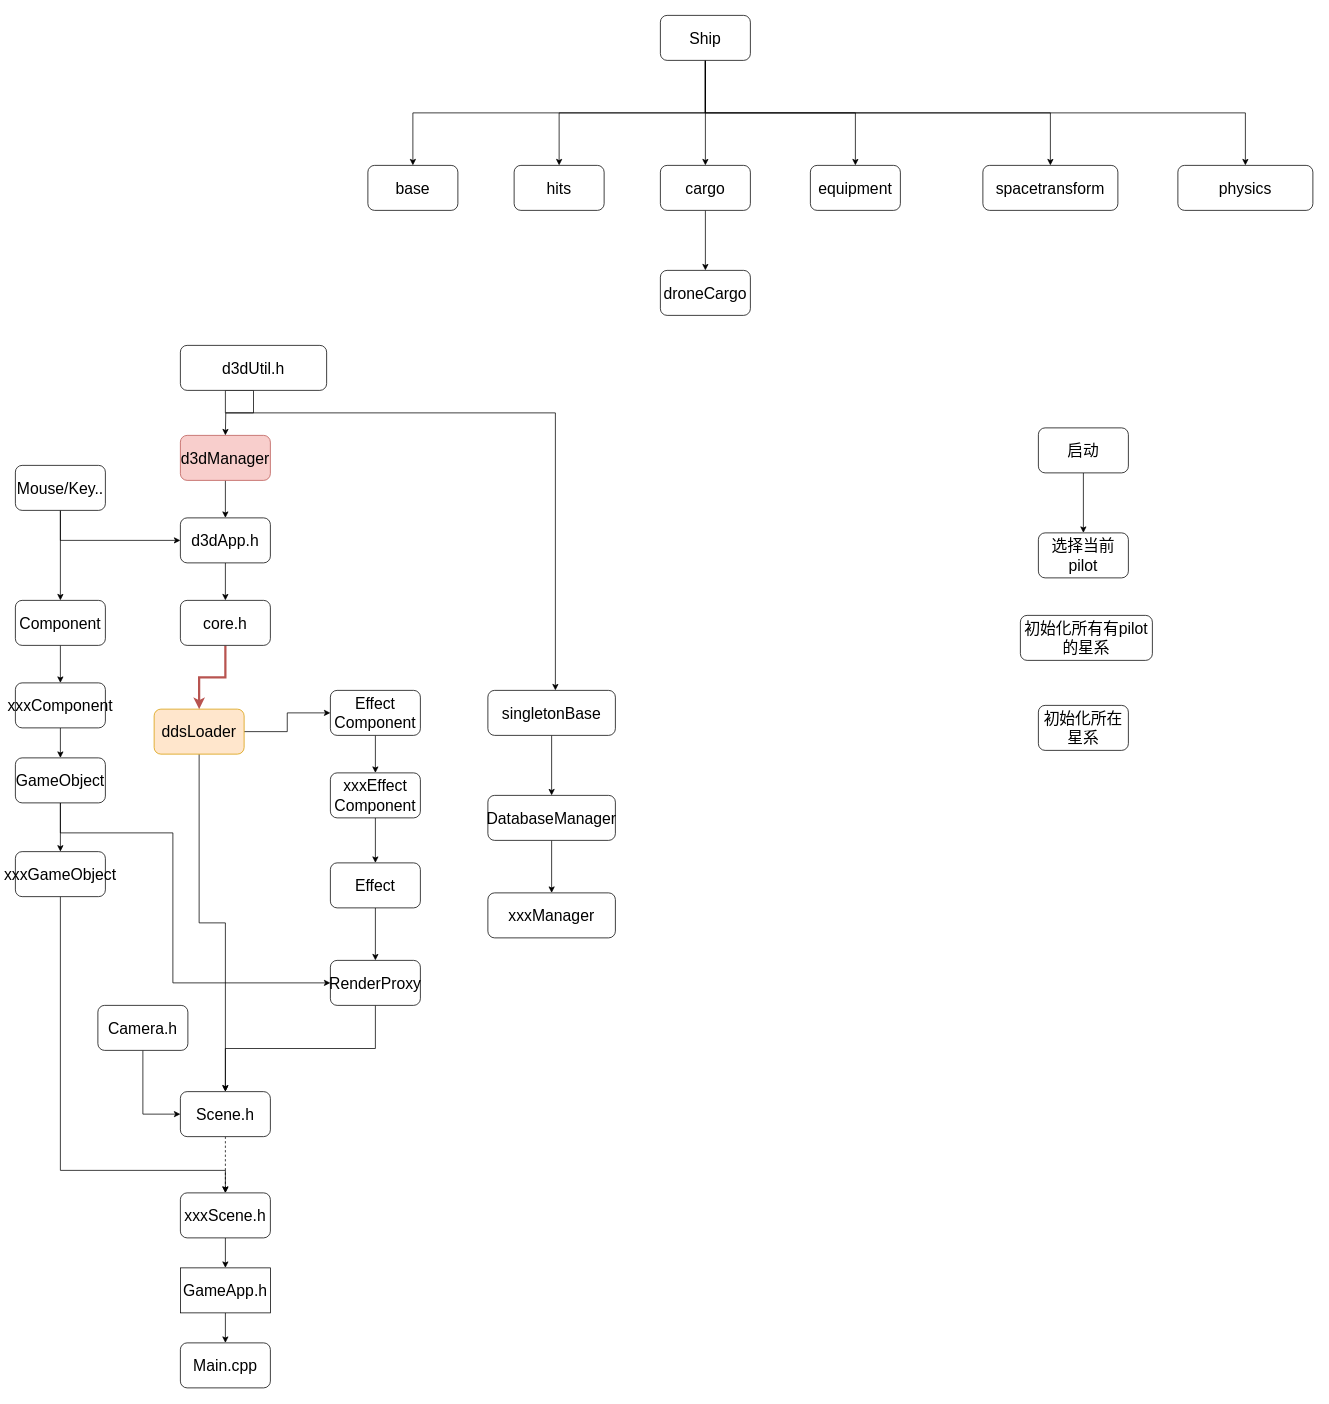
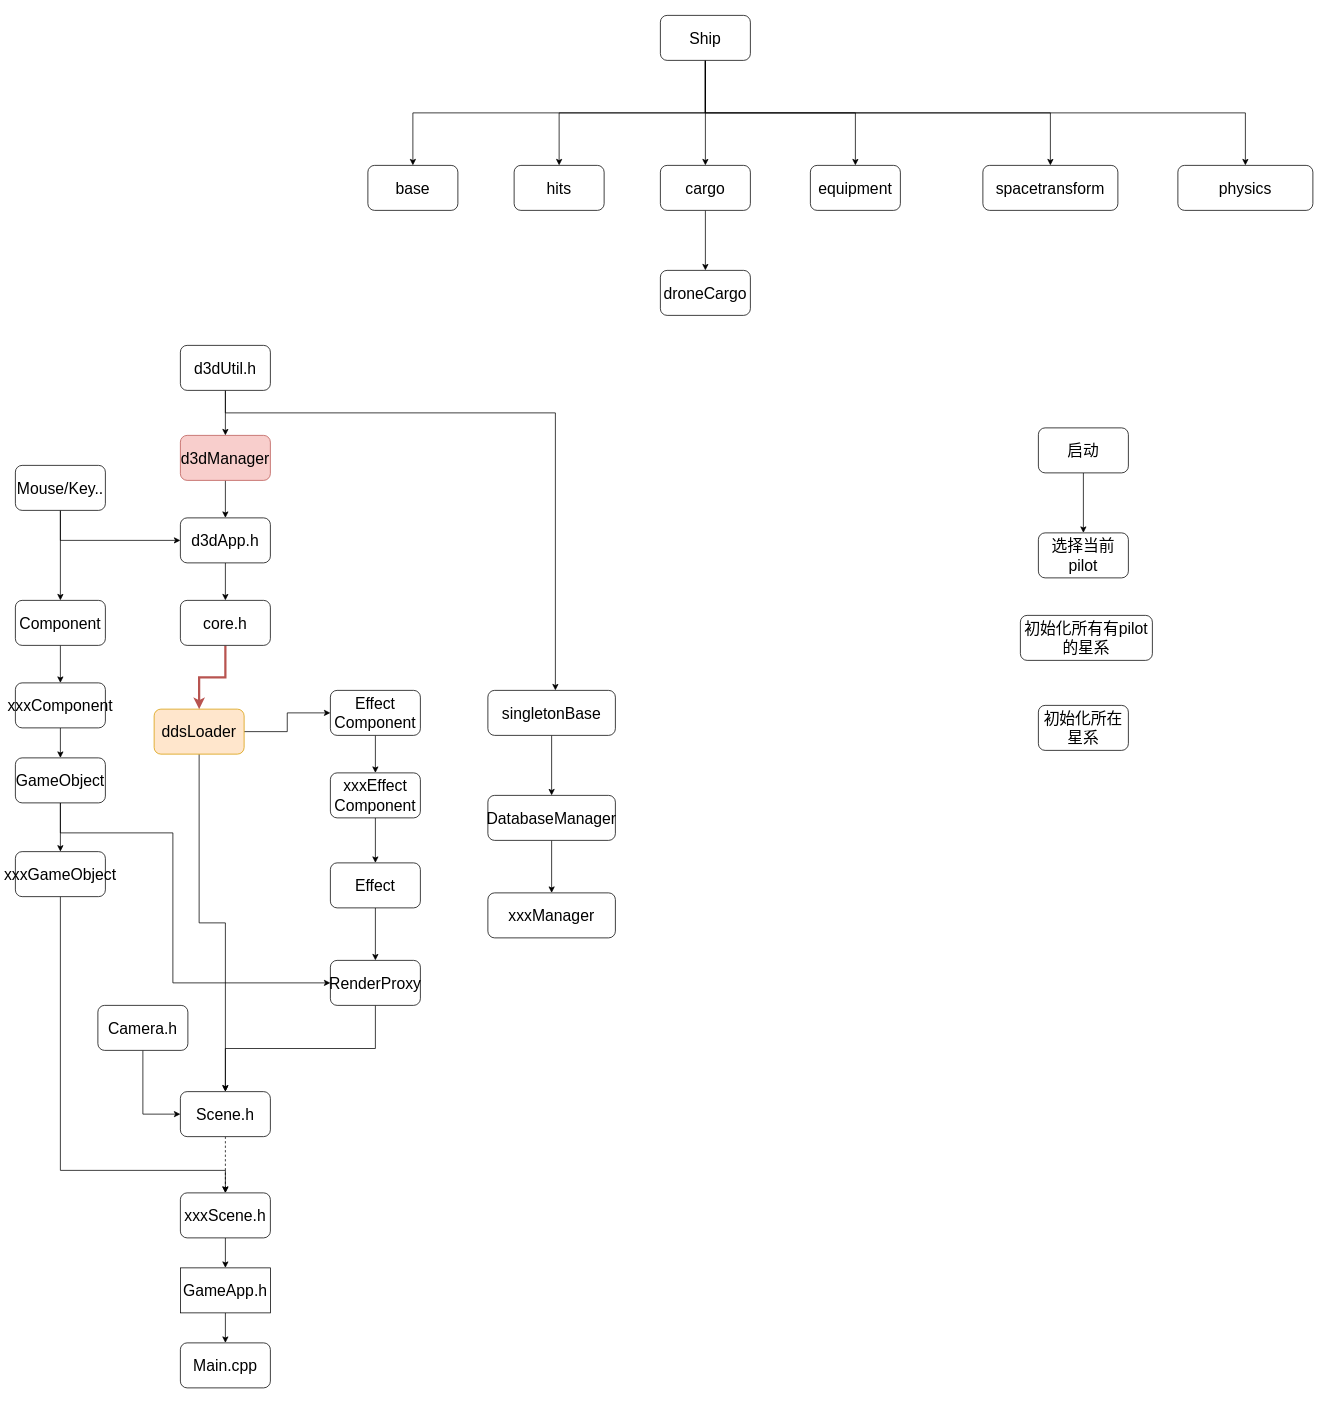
(254, 368) -> (225, 368)
